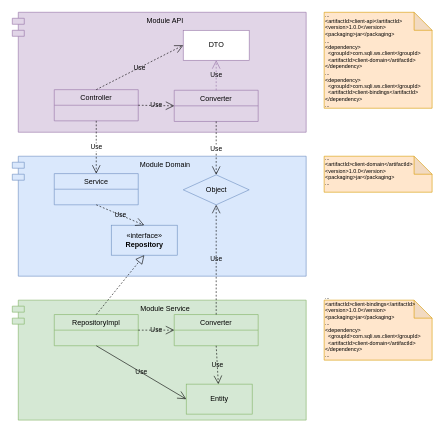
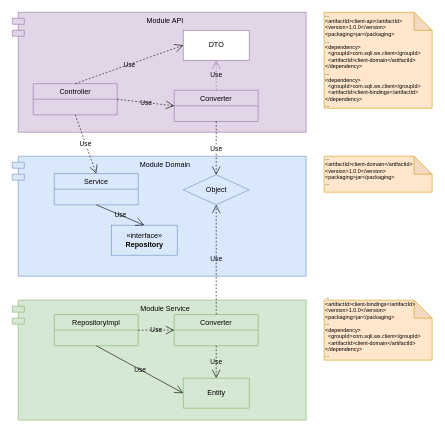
(96, 105) -> (75, 99)
(107, 209) -> (107, 209)
(118, 288) -> none
(219, 399) -> (216, 393)
